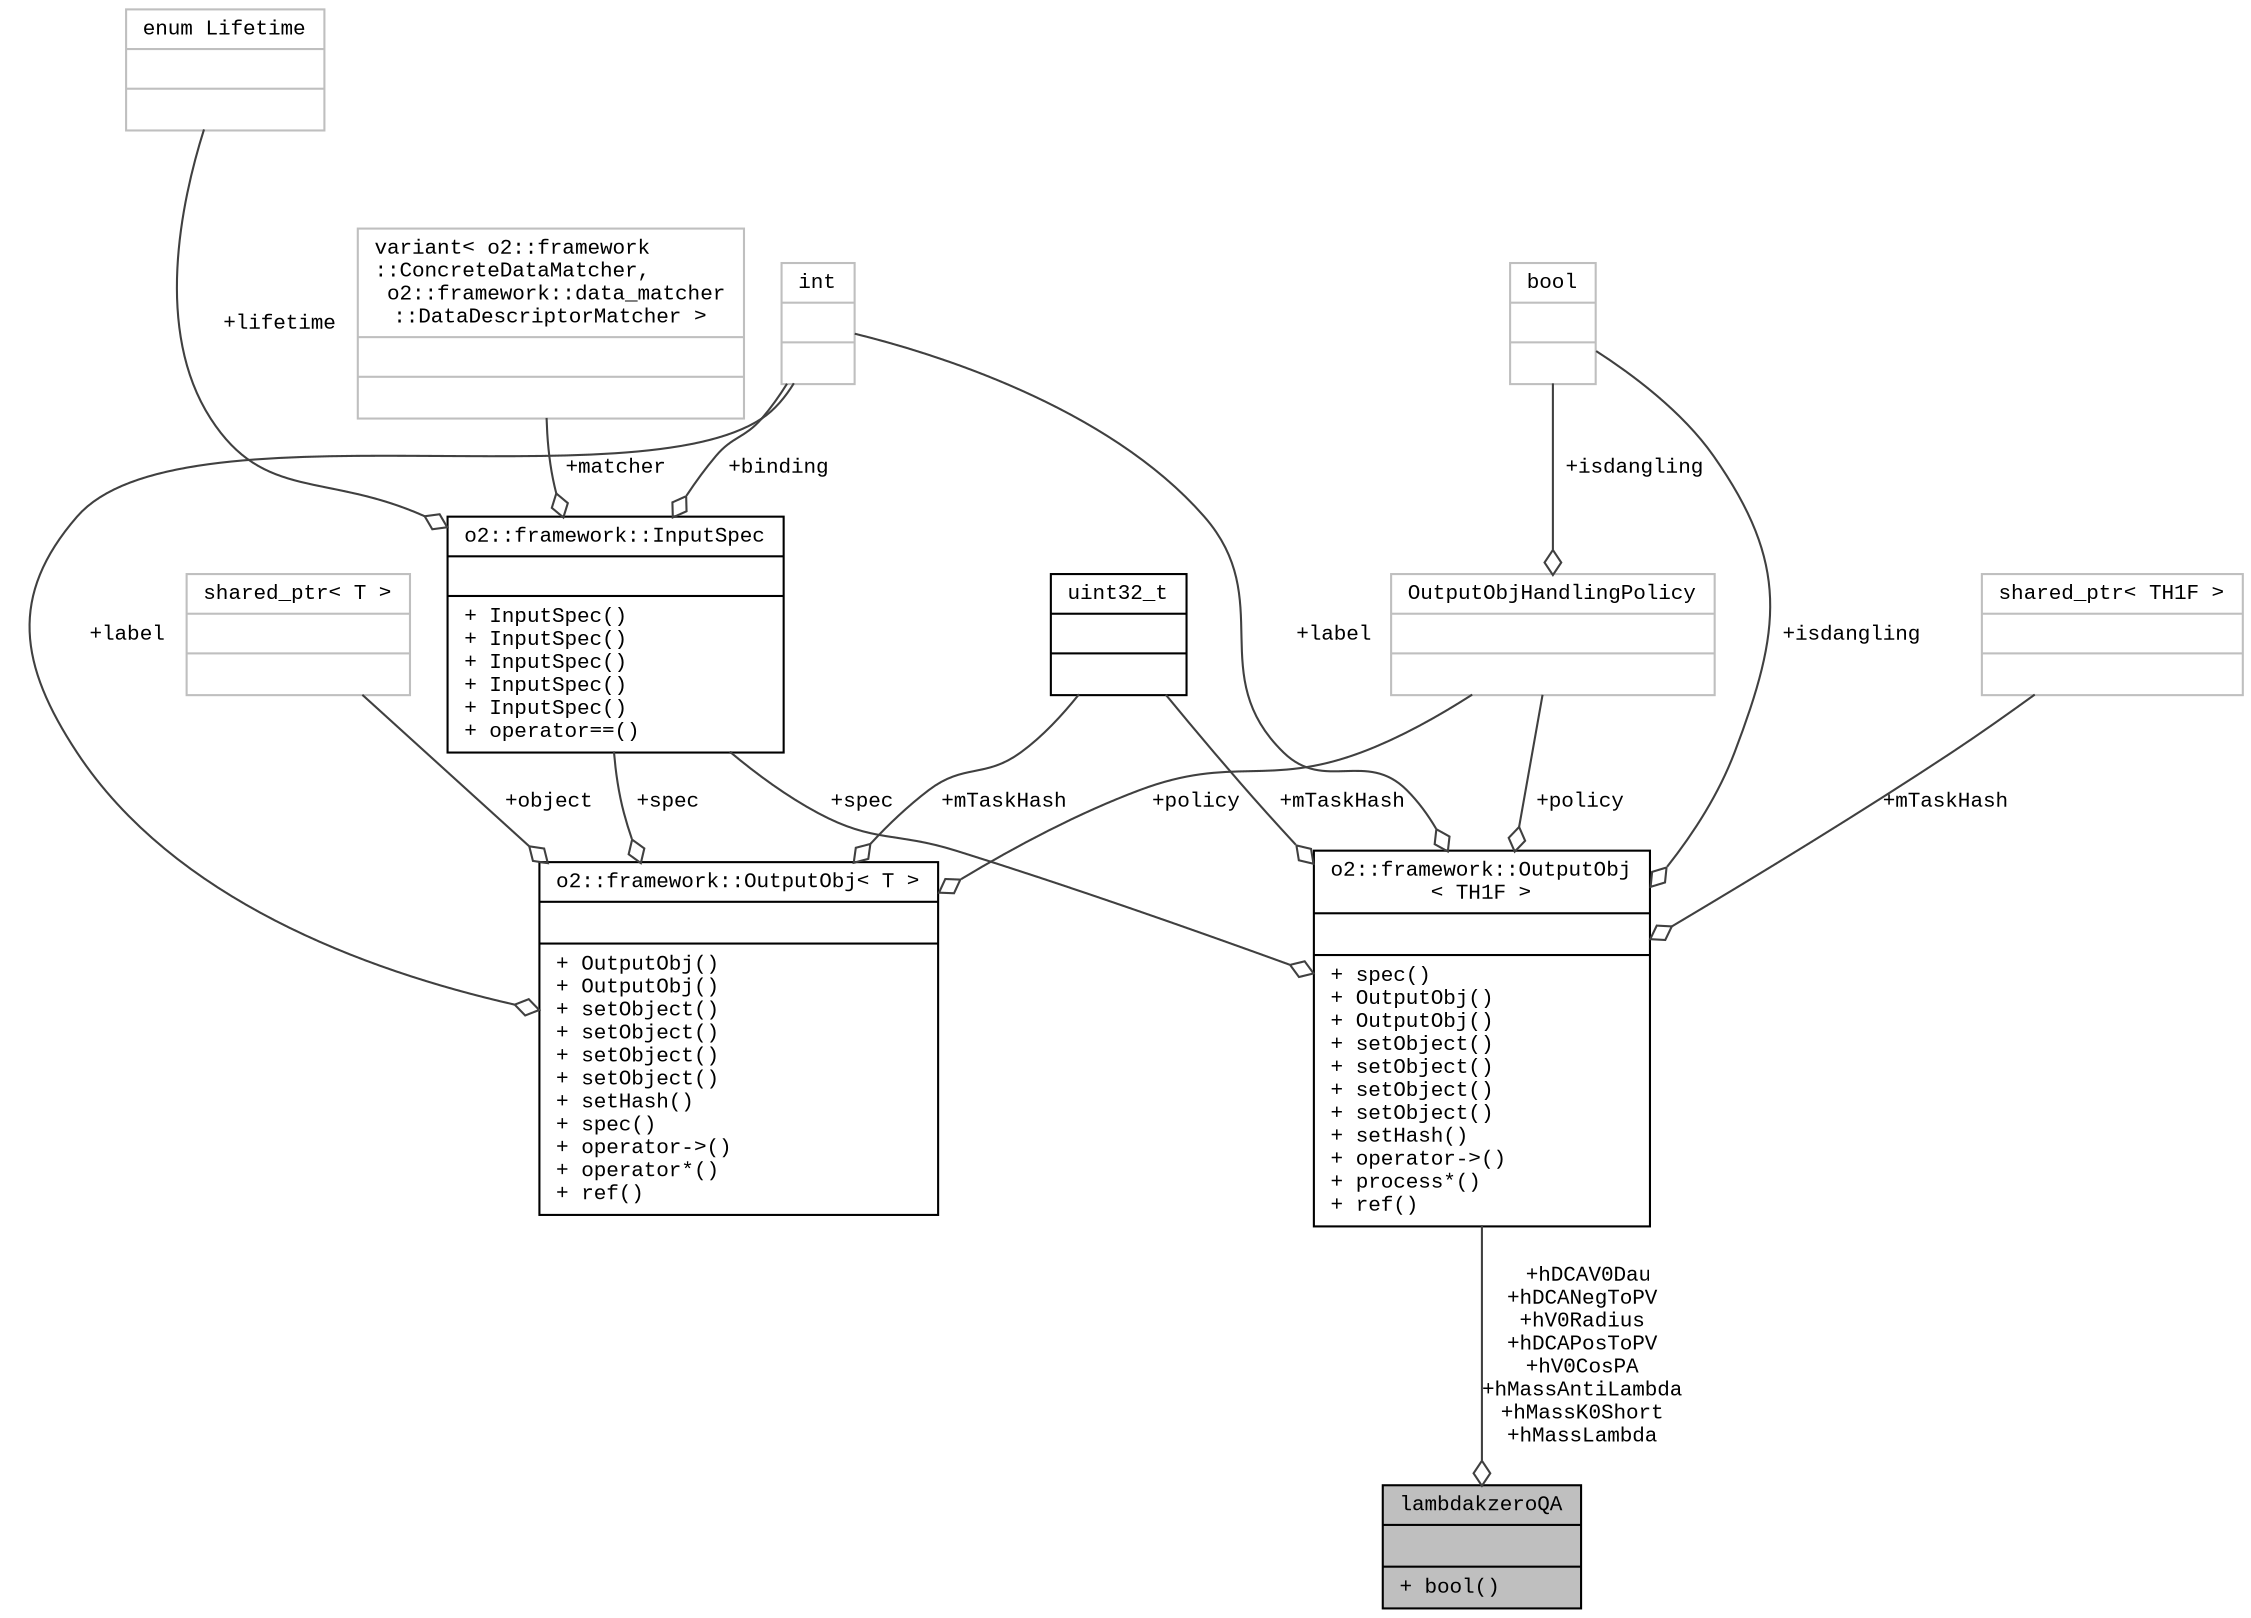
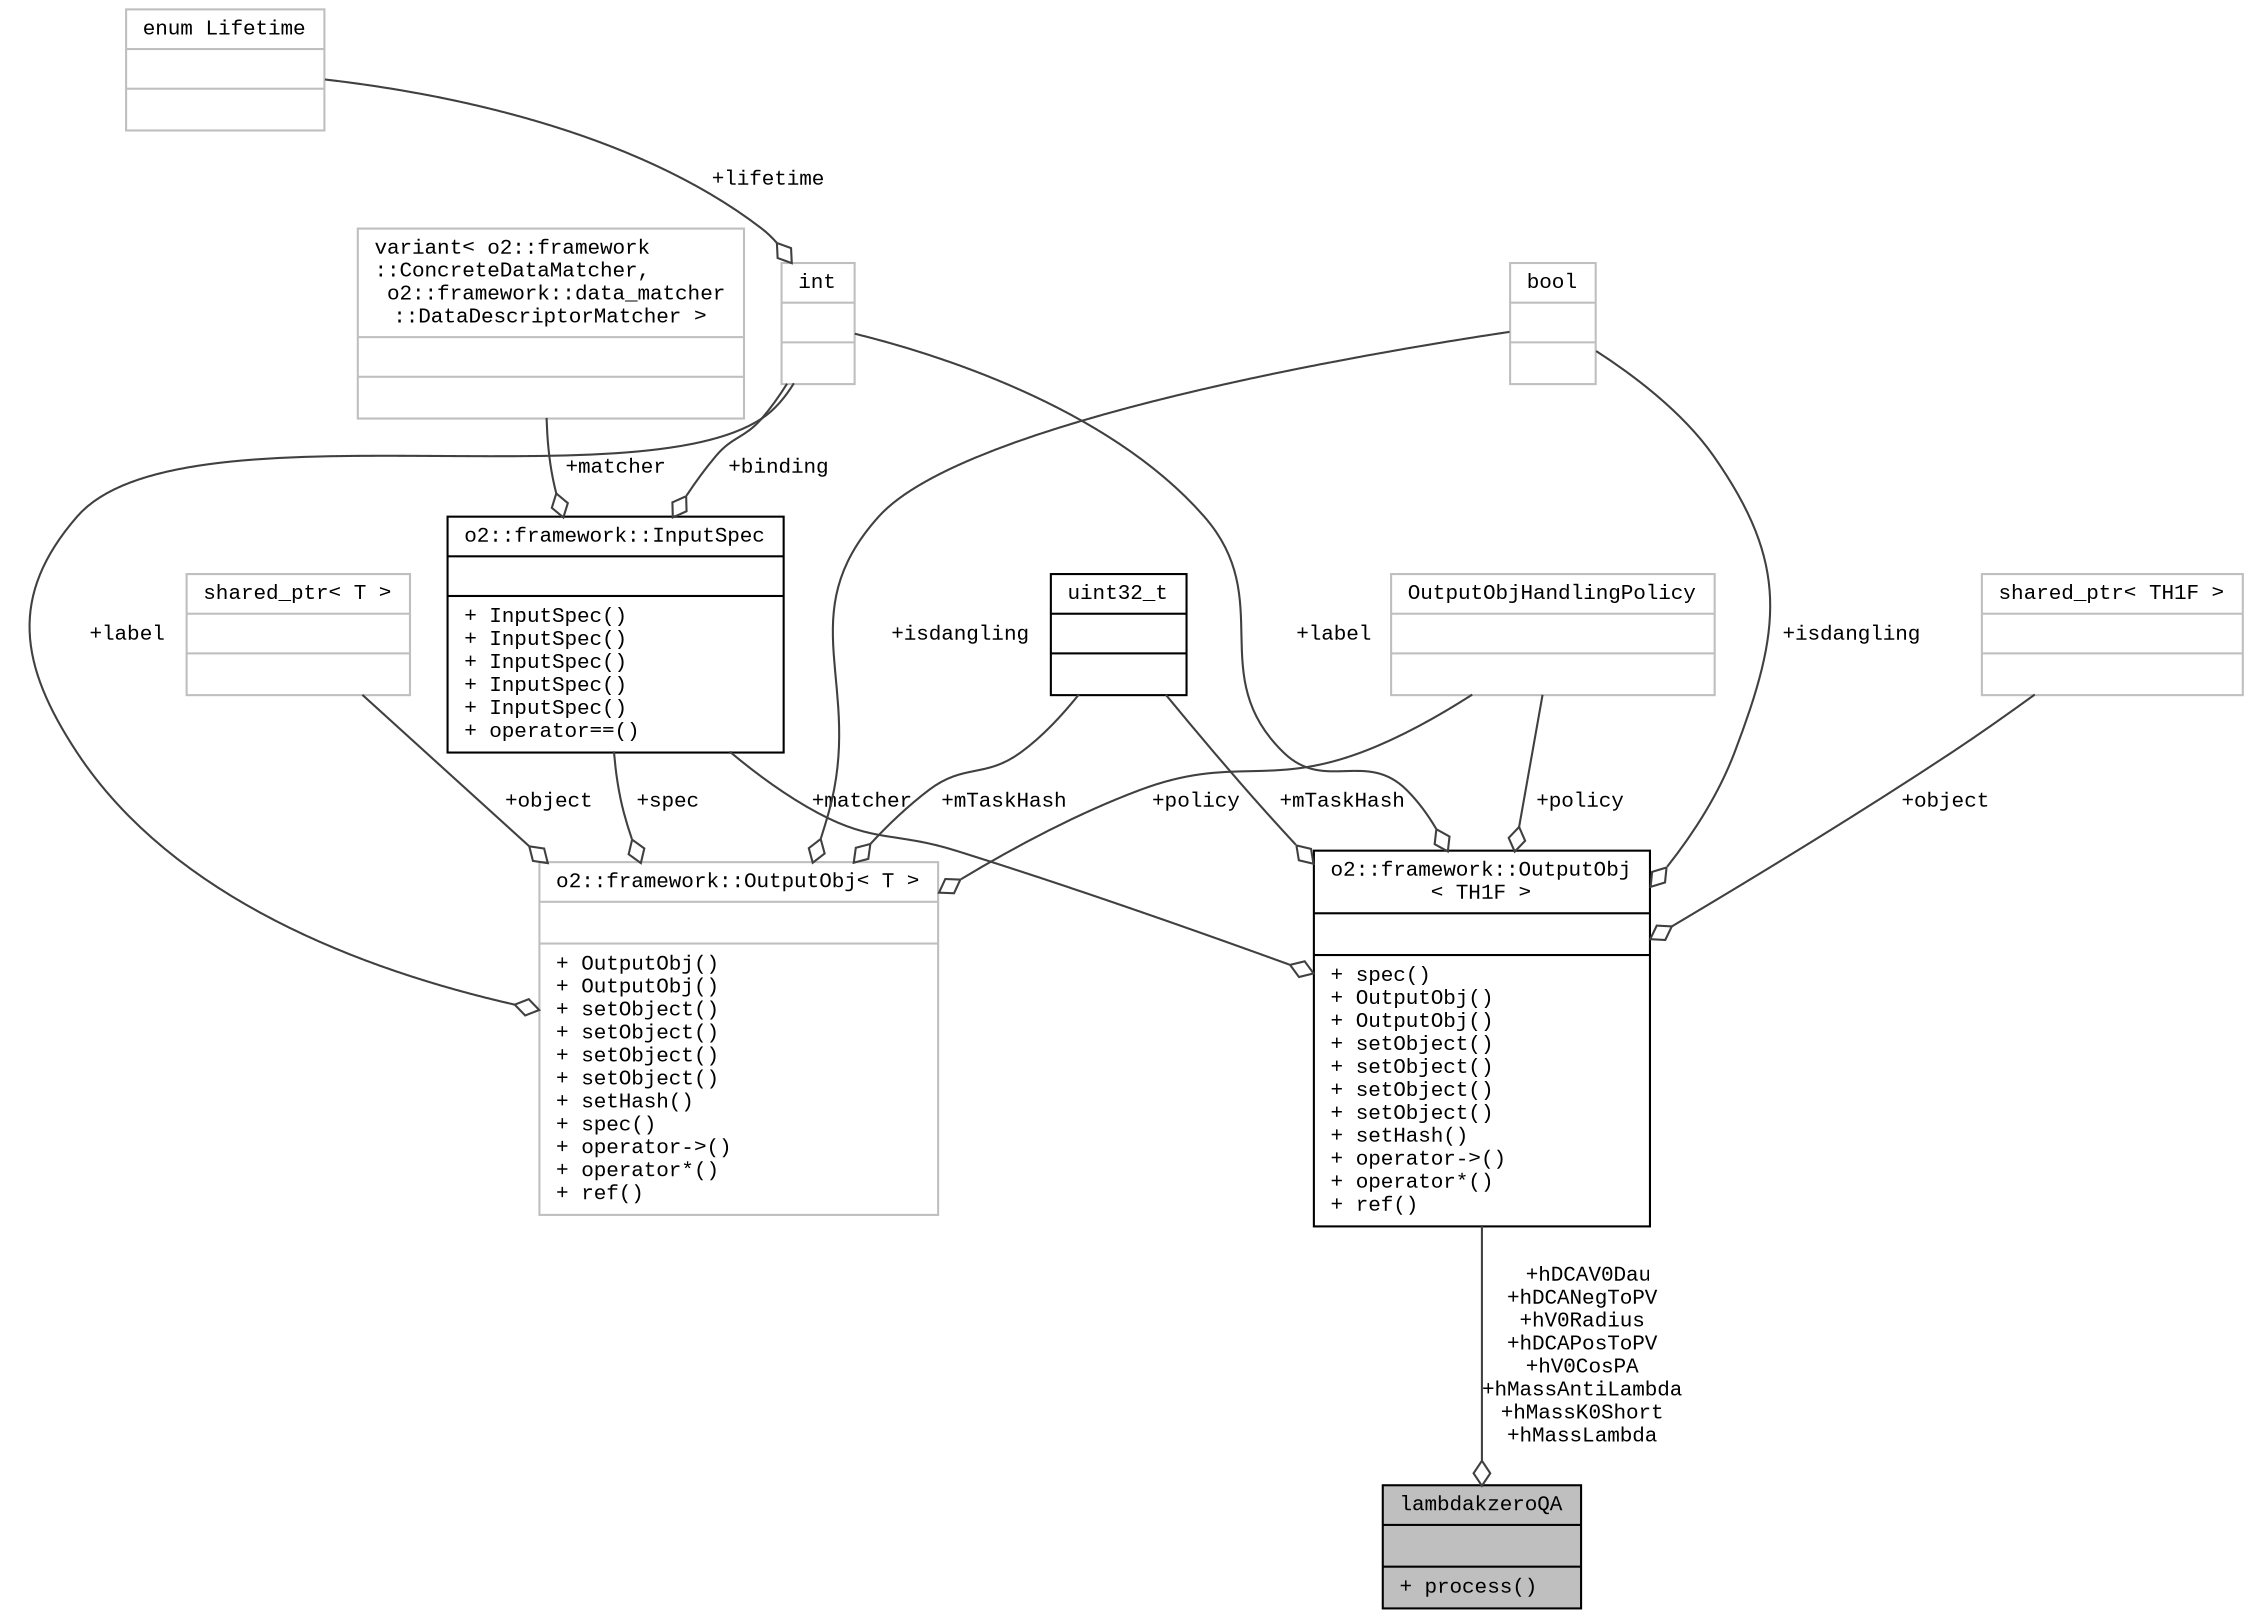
(198, 394) -> (563, 130)
(1553, 467) -> (1022, 441)
(857, 802) -> (857, 802)
(1940, 802) -> (1940, 802)
(739, 1039) -> (739, 1039)
(1407, 1182) -> (1413, 1182)
(1451, 1587) -> (1469, 1587)
